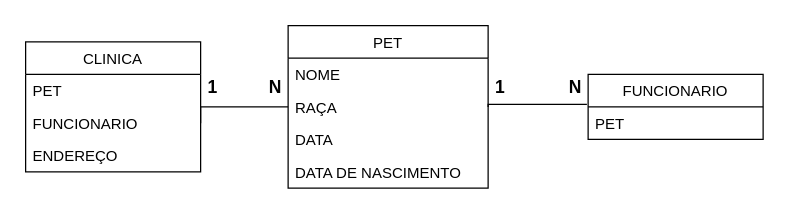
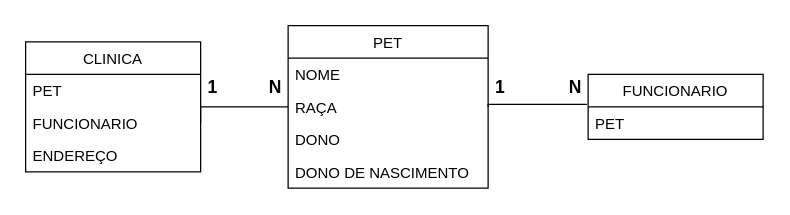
(312, 140) -> (312, 140)
(367, 173) -> (367, 173)
